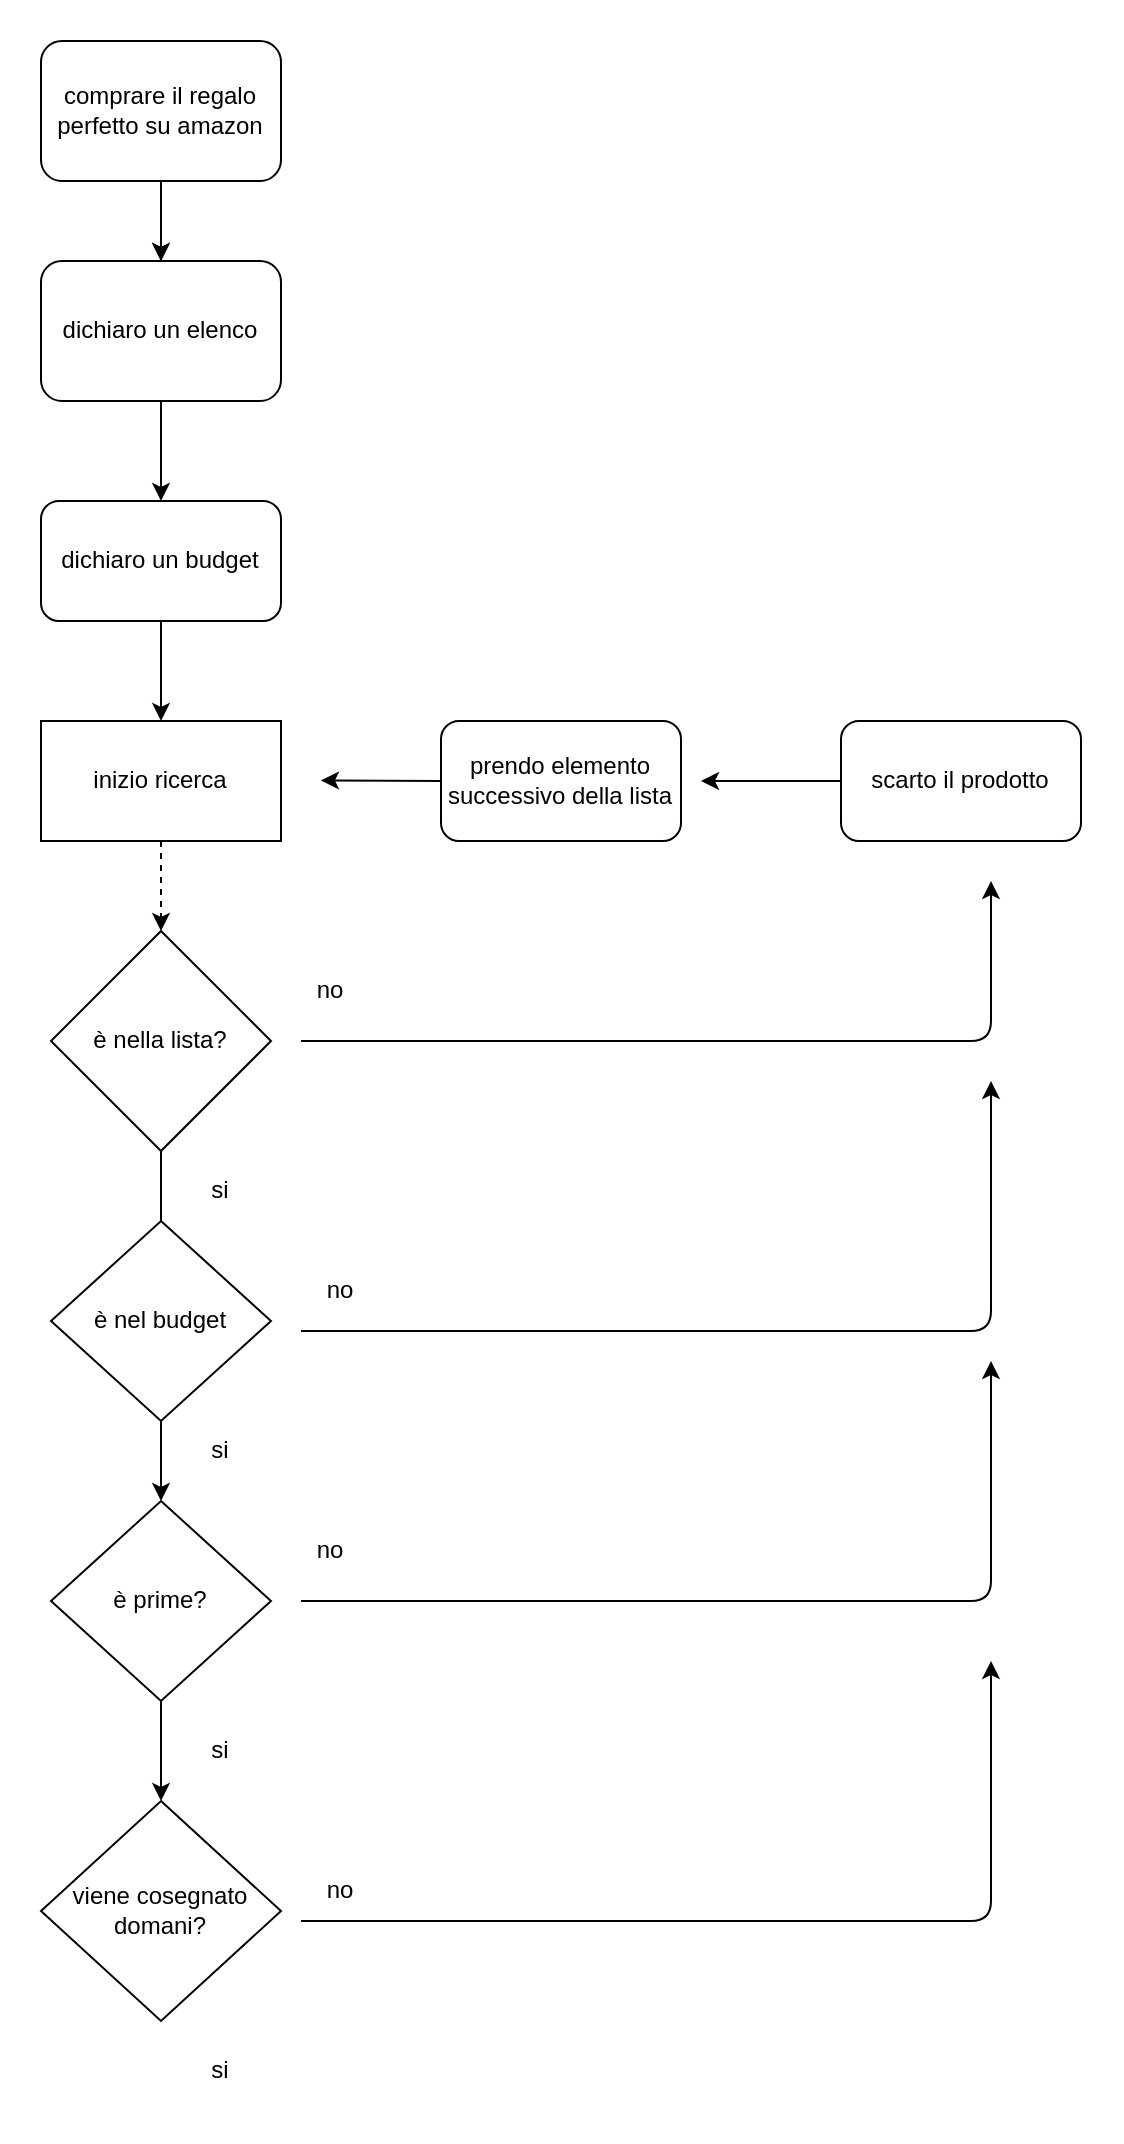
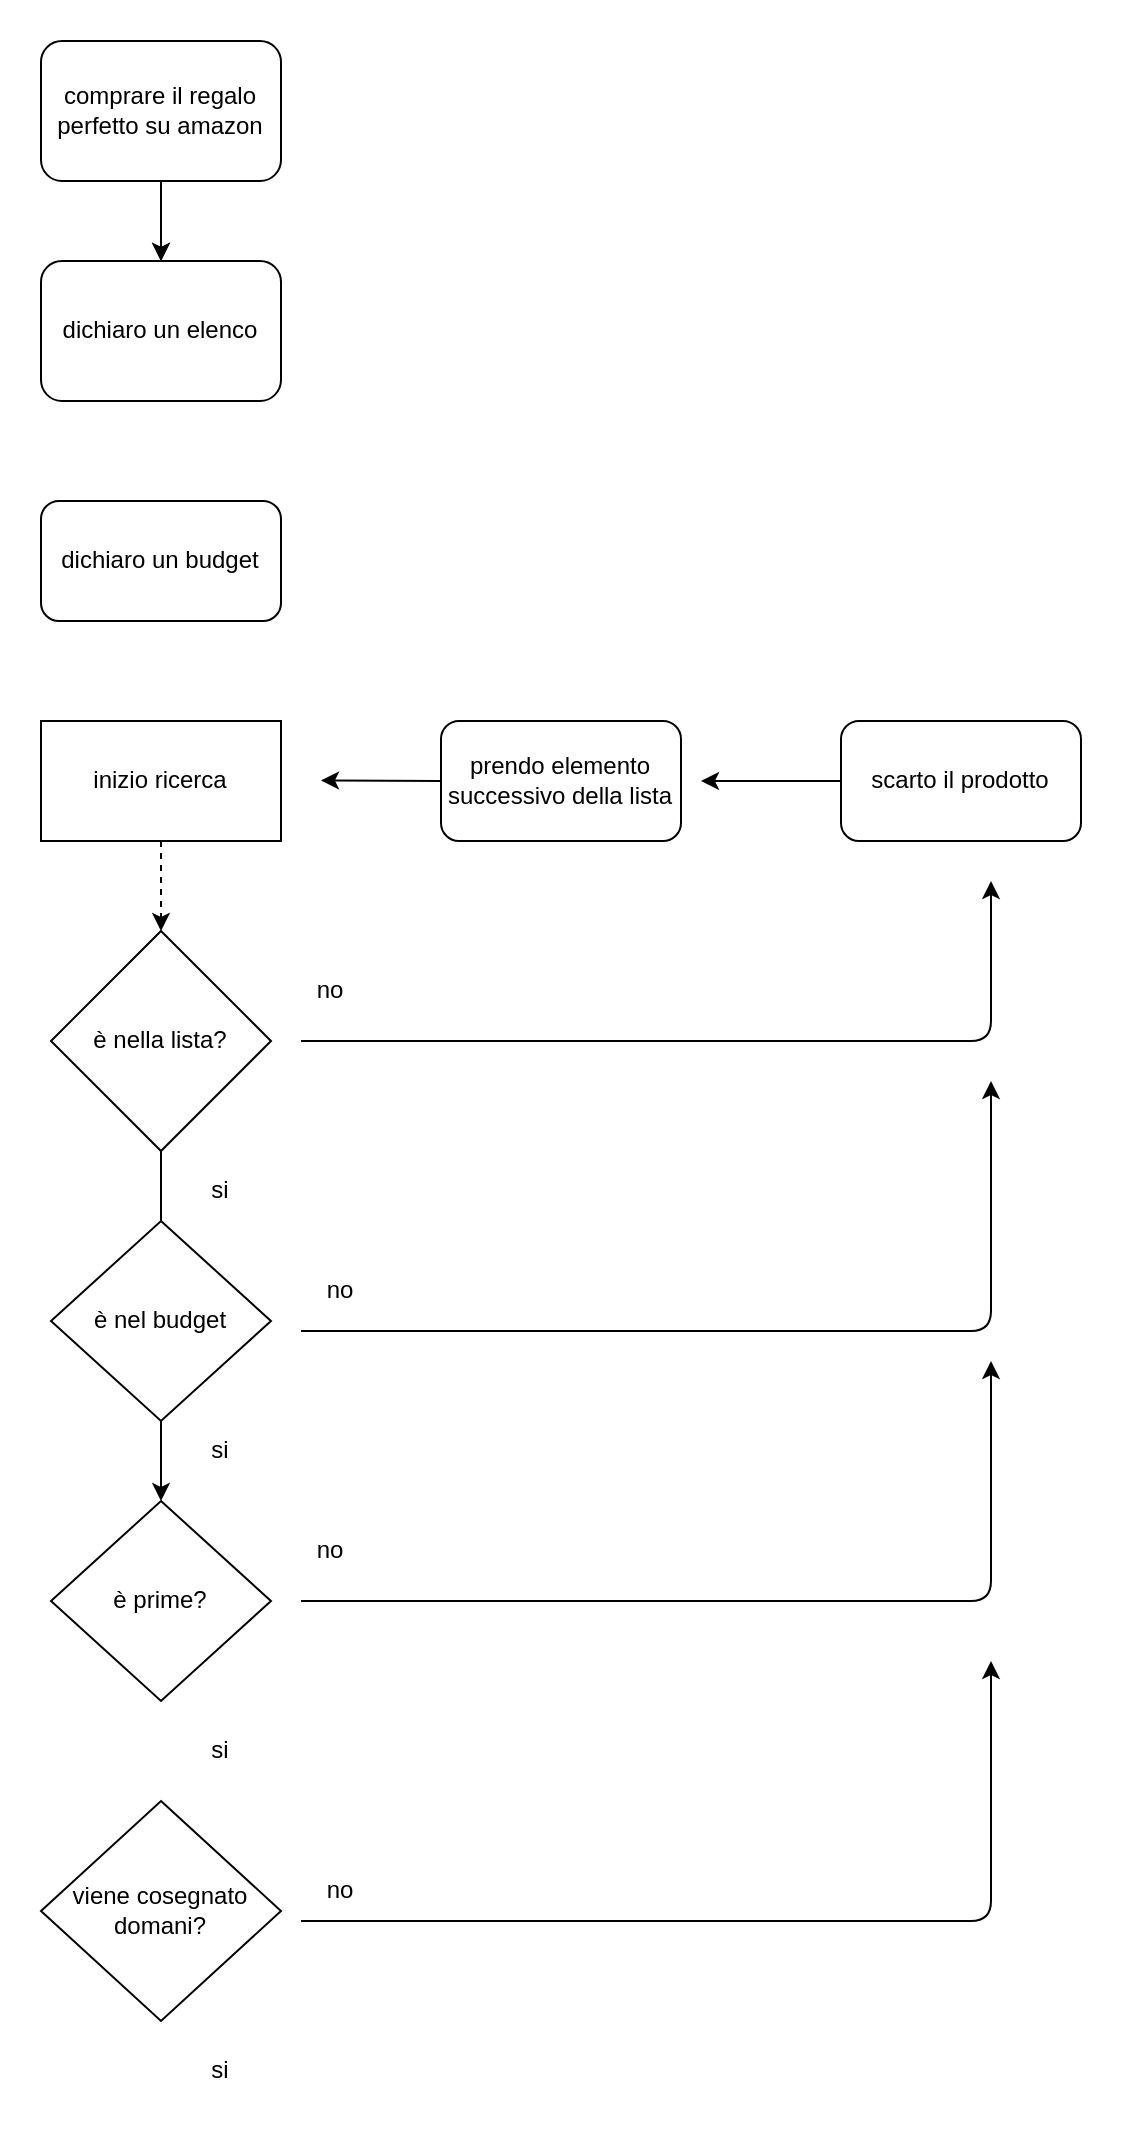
(161, 444) -> none
(161, 664) -> none
(161, 1744) -> none
